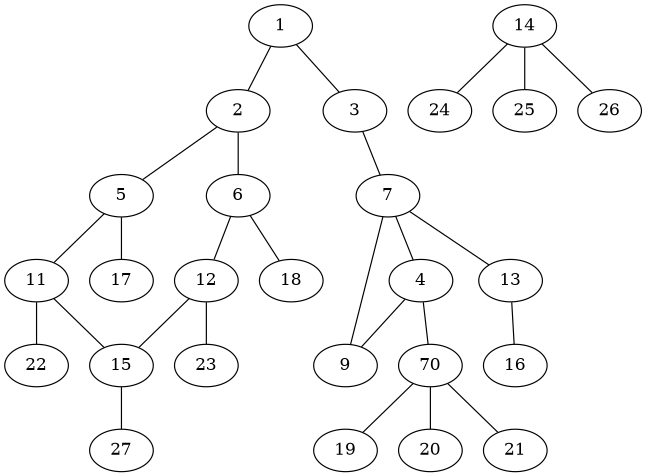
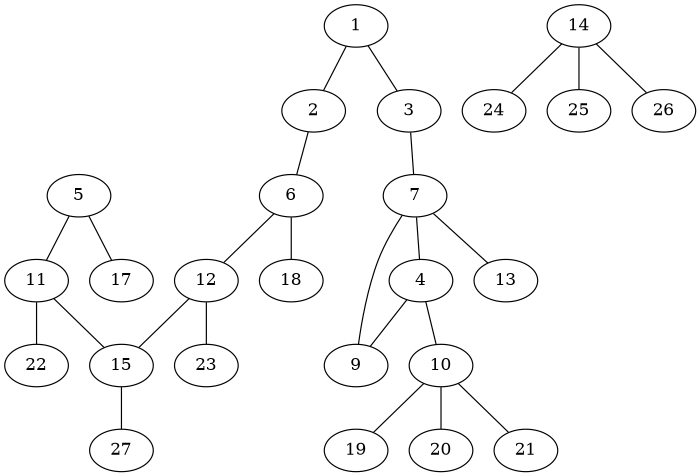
(180, 153) -> none
(430, 366) -> (441, 366)
(515, 366) -> none
